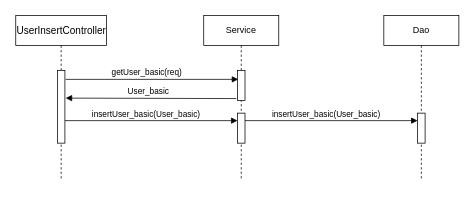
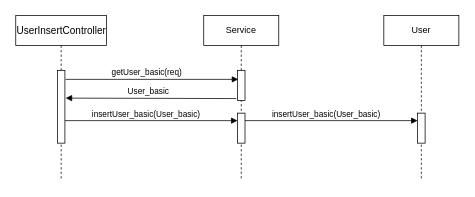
(421, 30) -> (421, 30)
